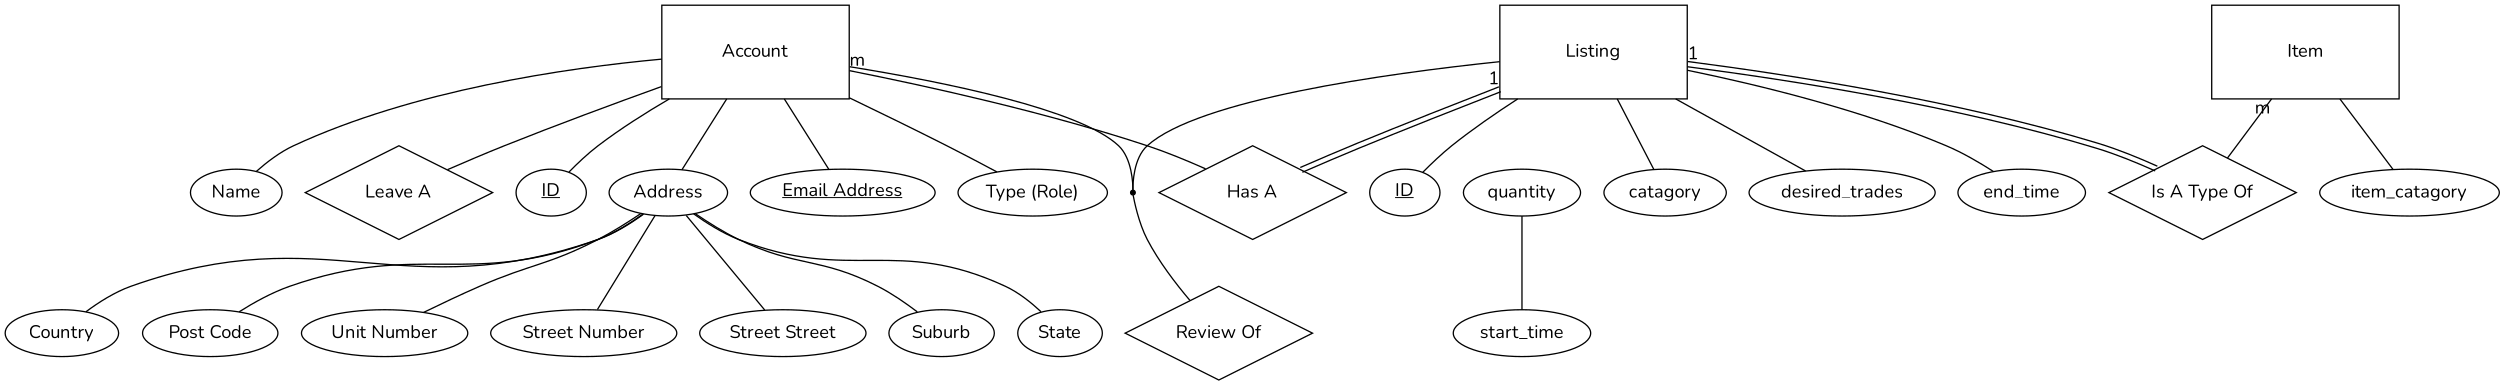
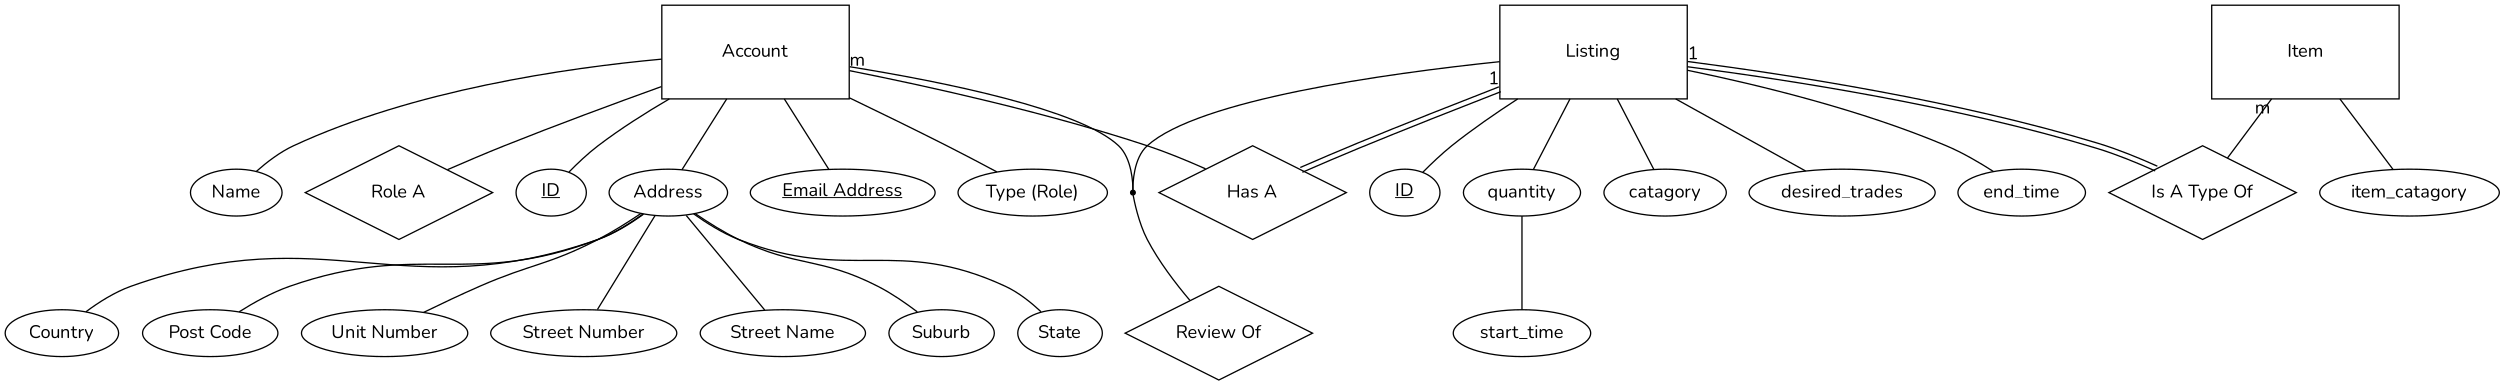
none -> (1552, 134)
(399, 193) -> (399, 193)
(783, 333) -> (783, 333)
